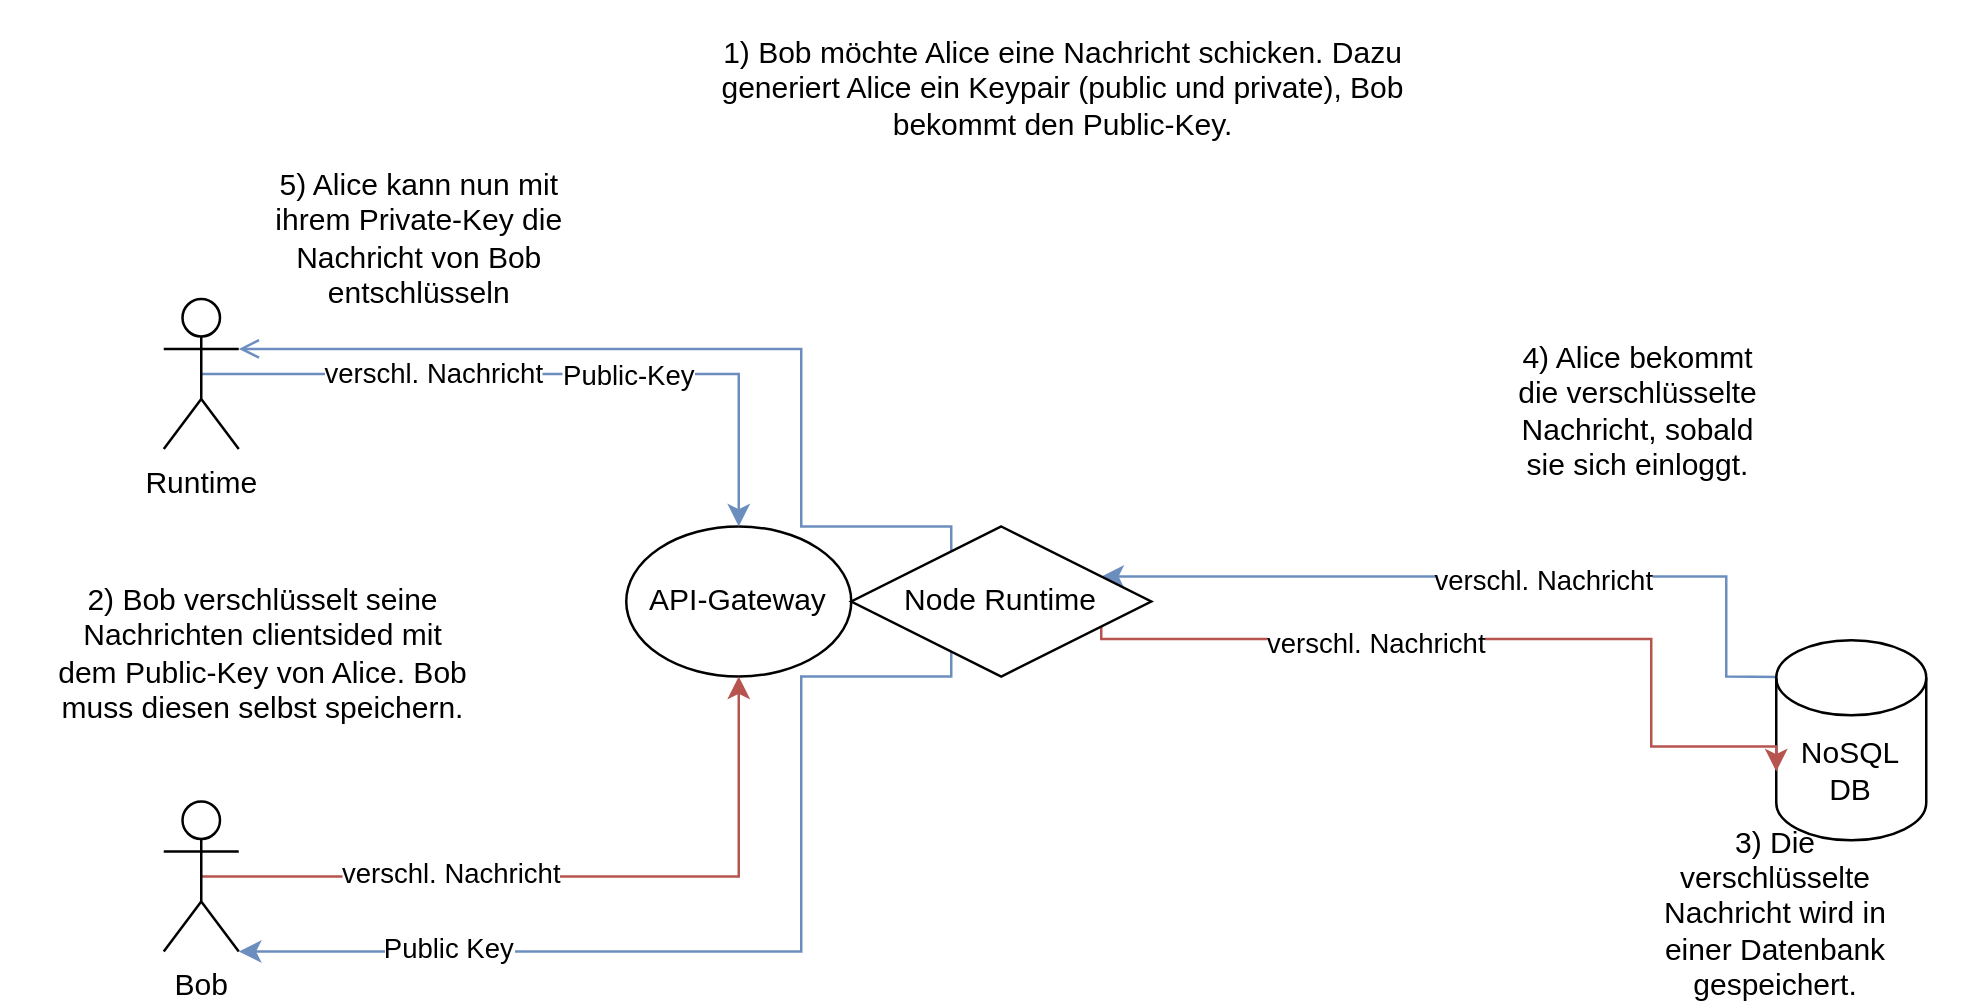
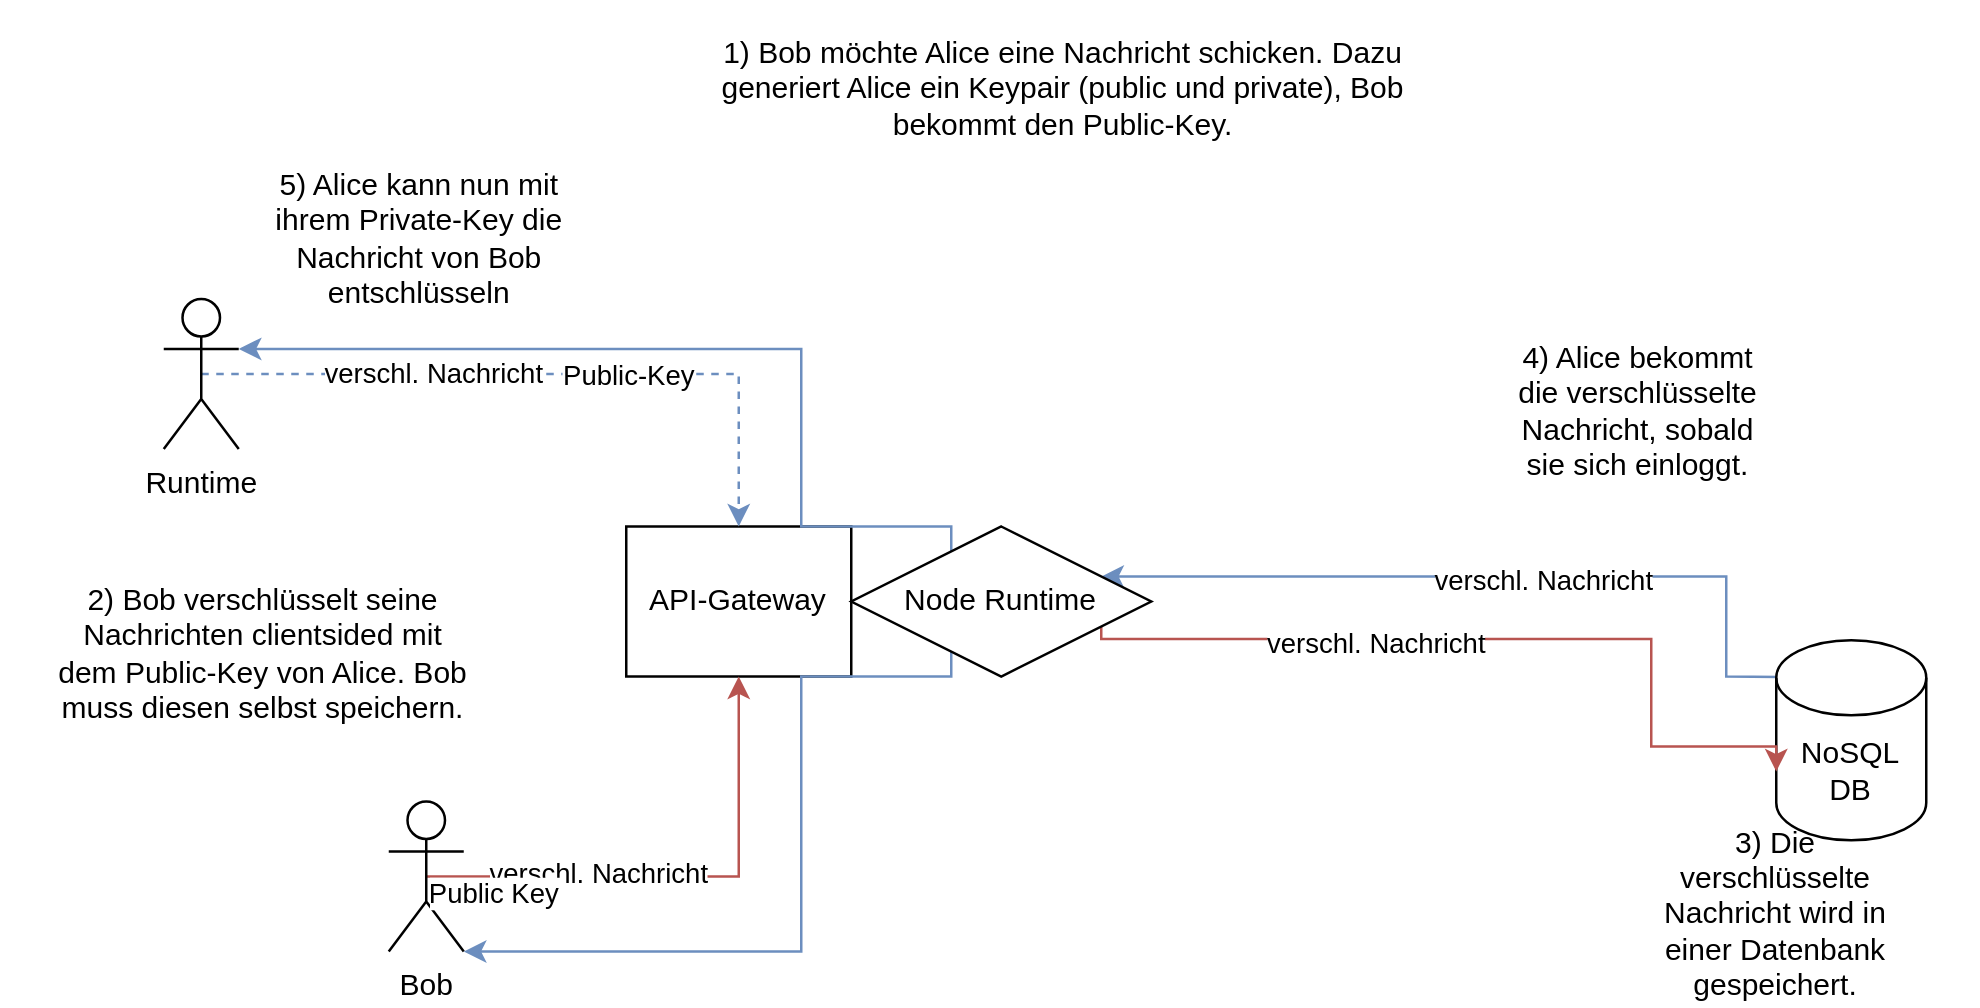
(253, 349) -> (257, 349)
(739, 419) -> (739, 419)
(739, 601) -> (739, 601)
(201, 876) -> (426, 876)
